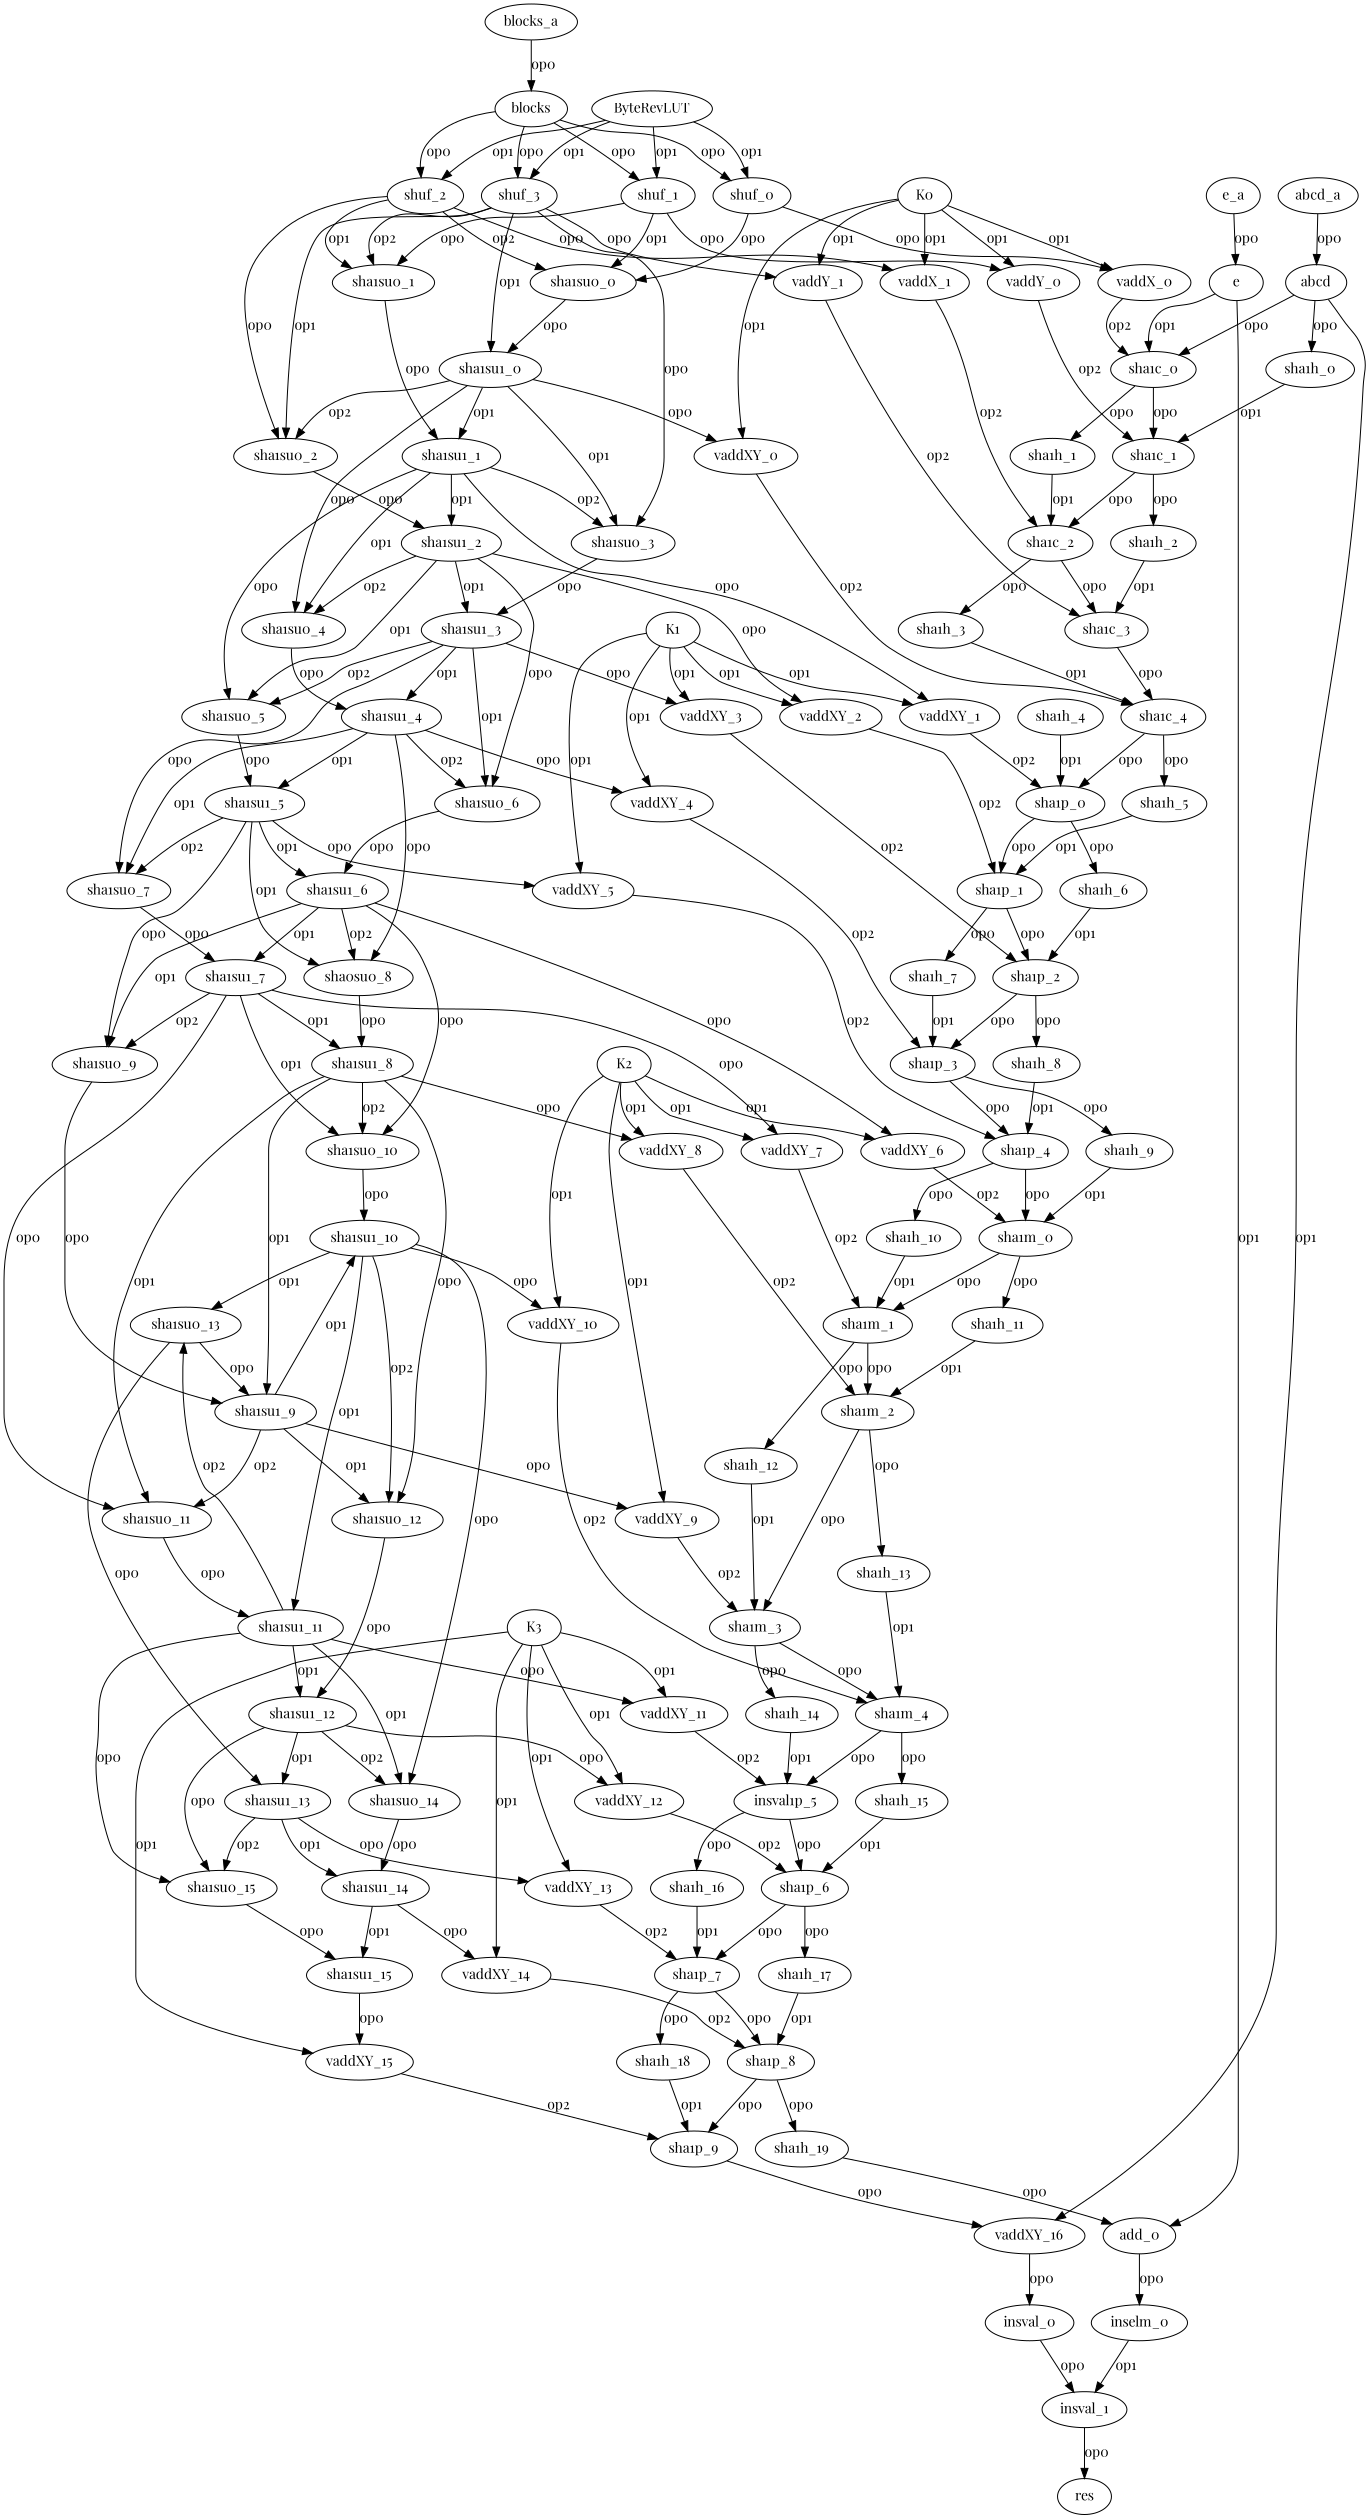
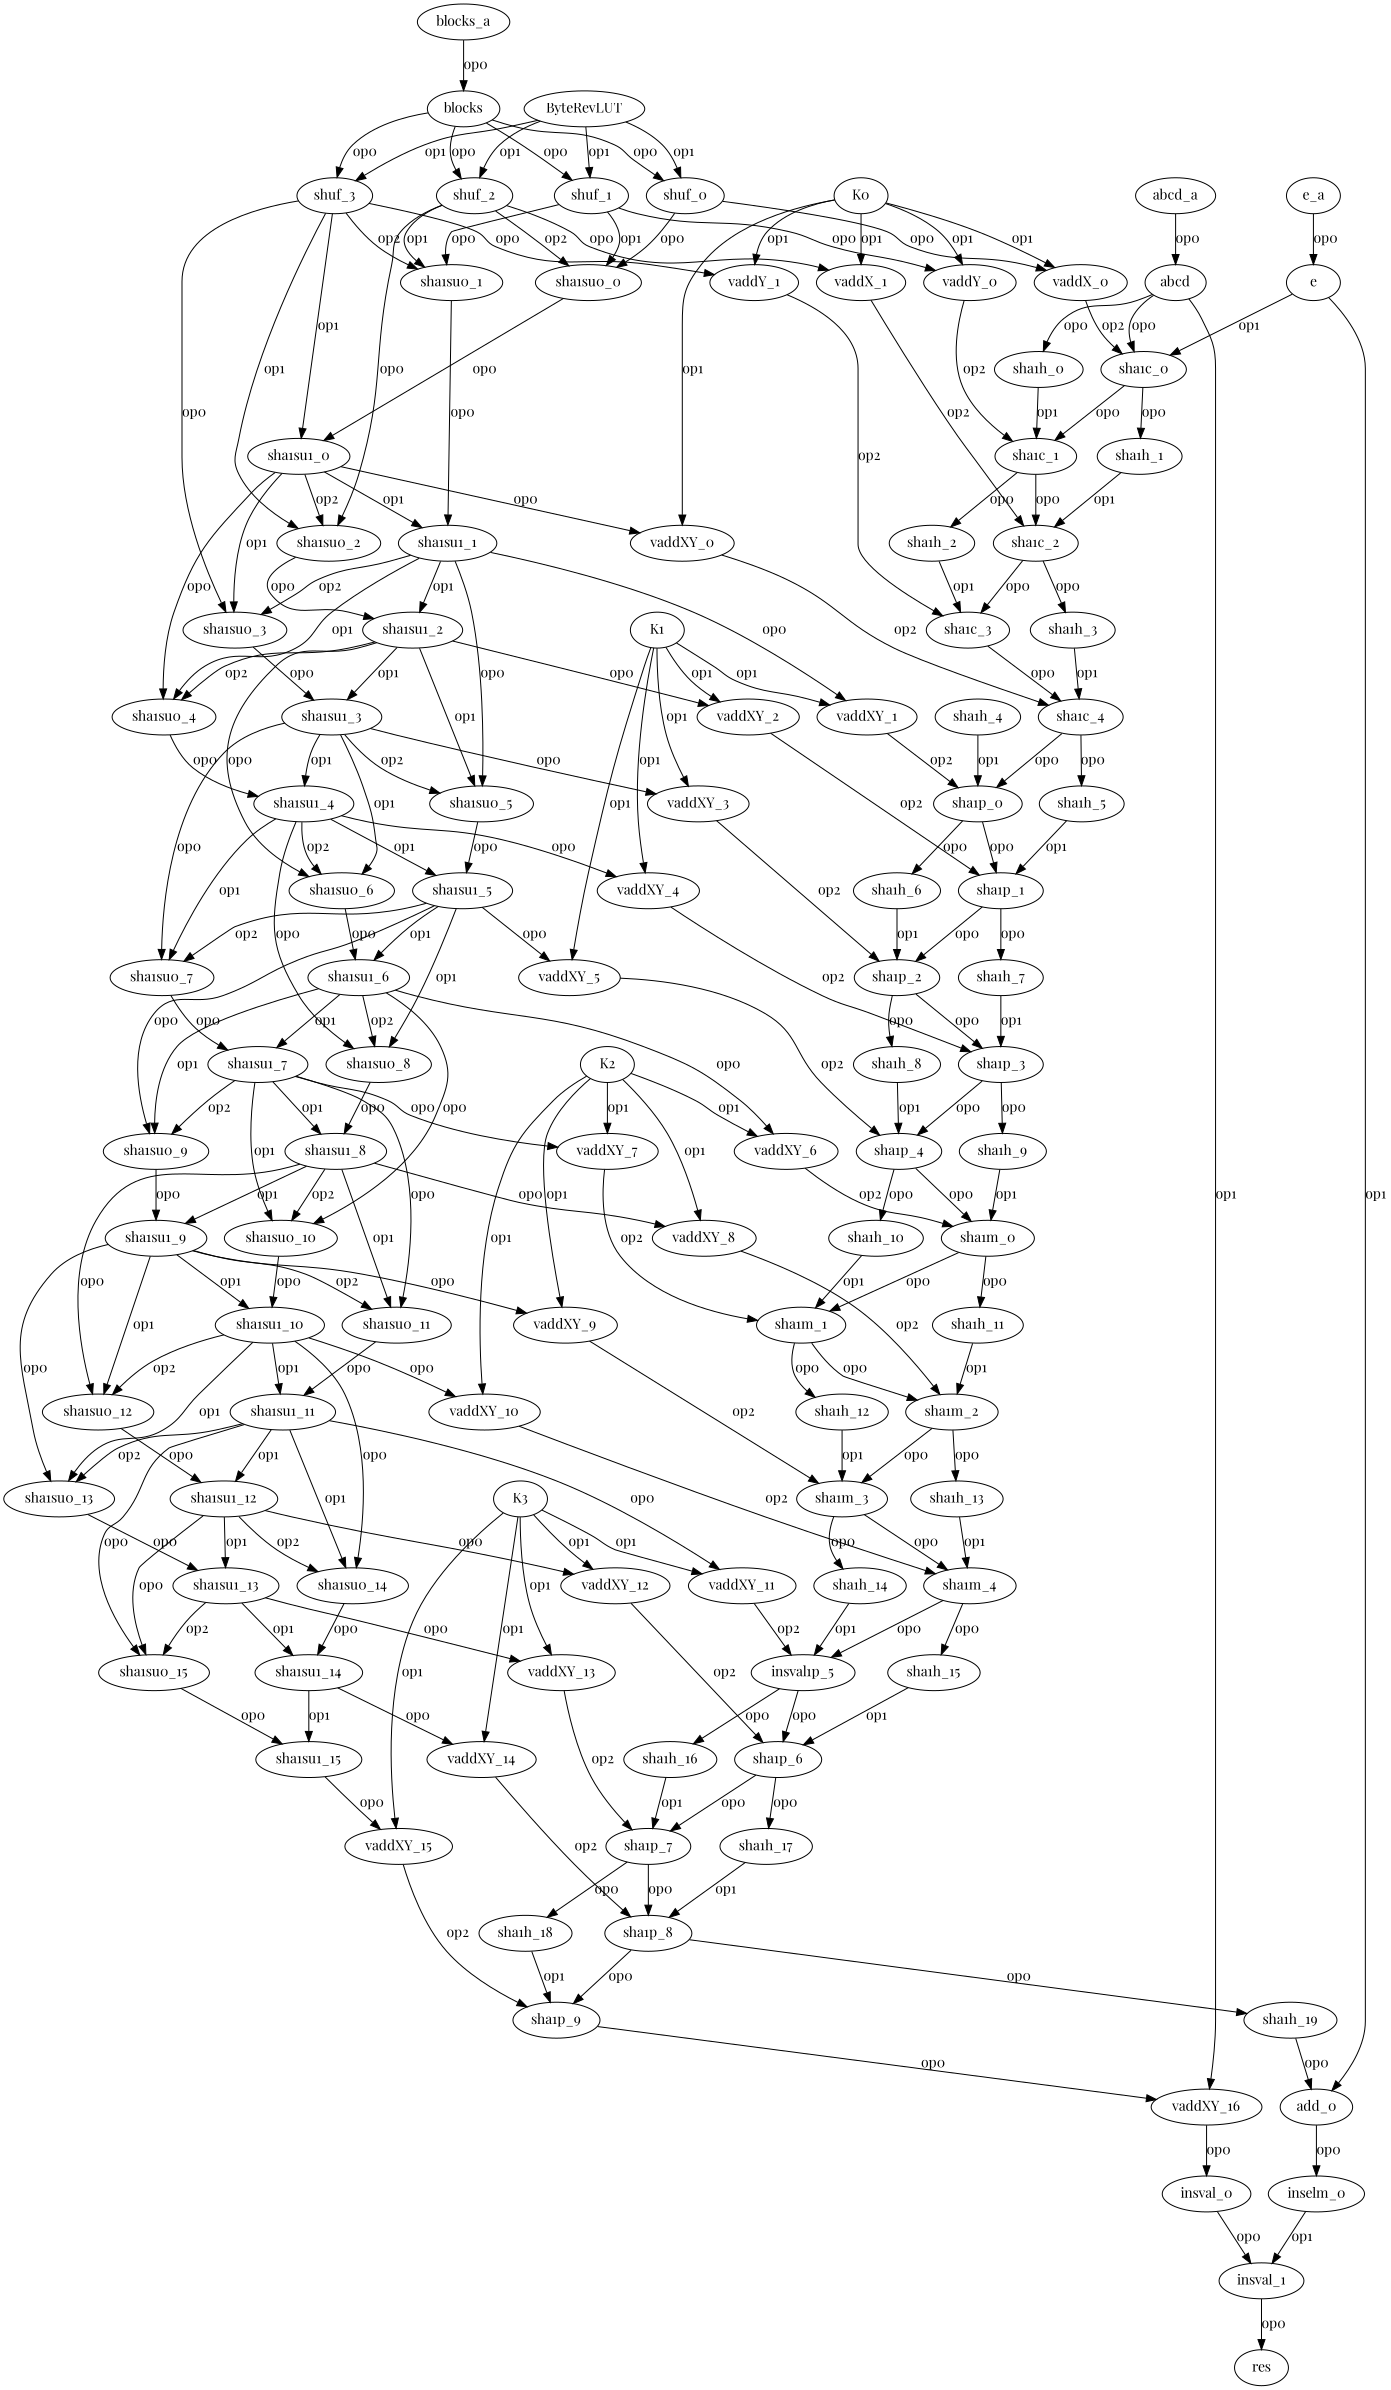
(359, 978) -> (379, 1065)
(220, 1366) -> (21, 1338)
